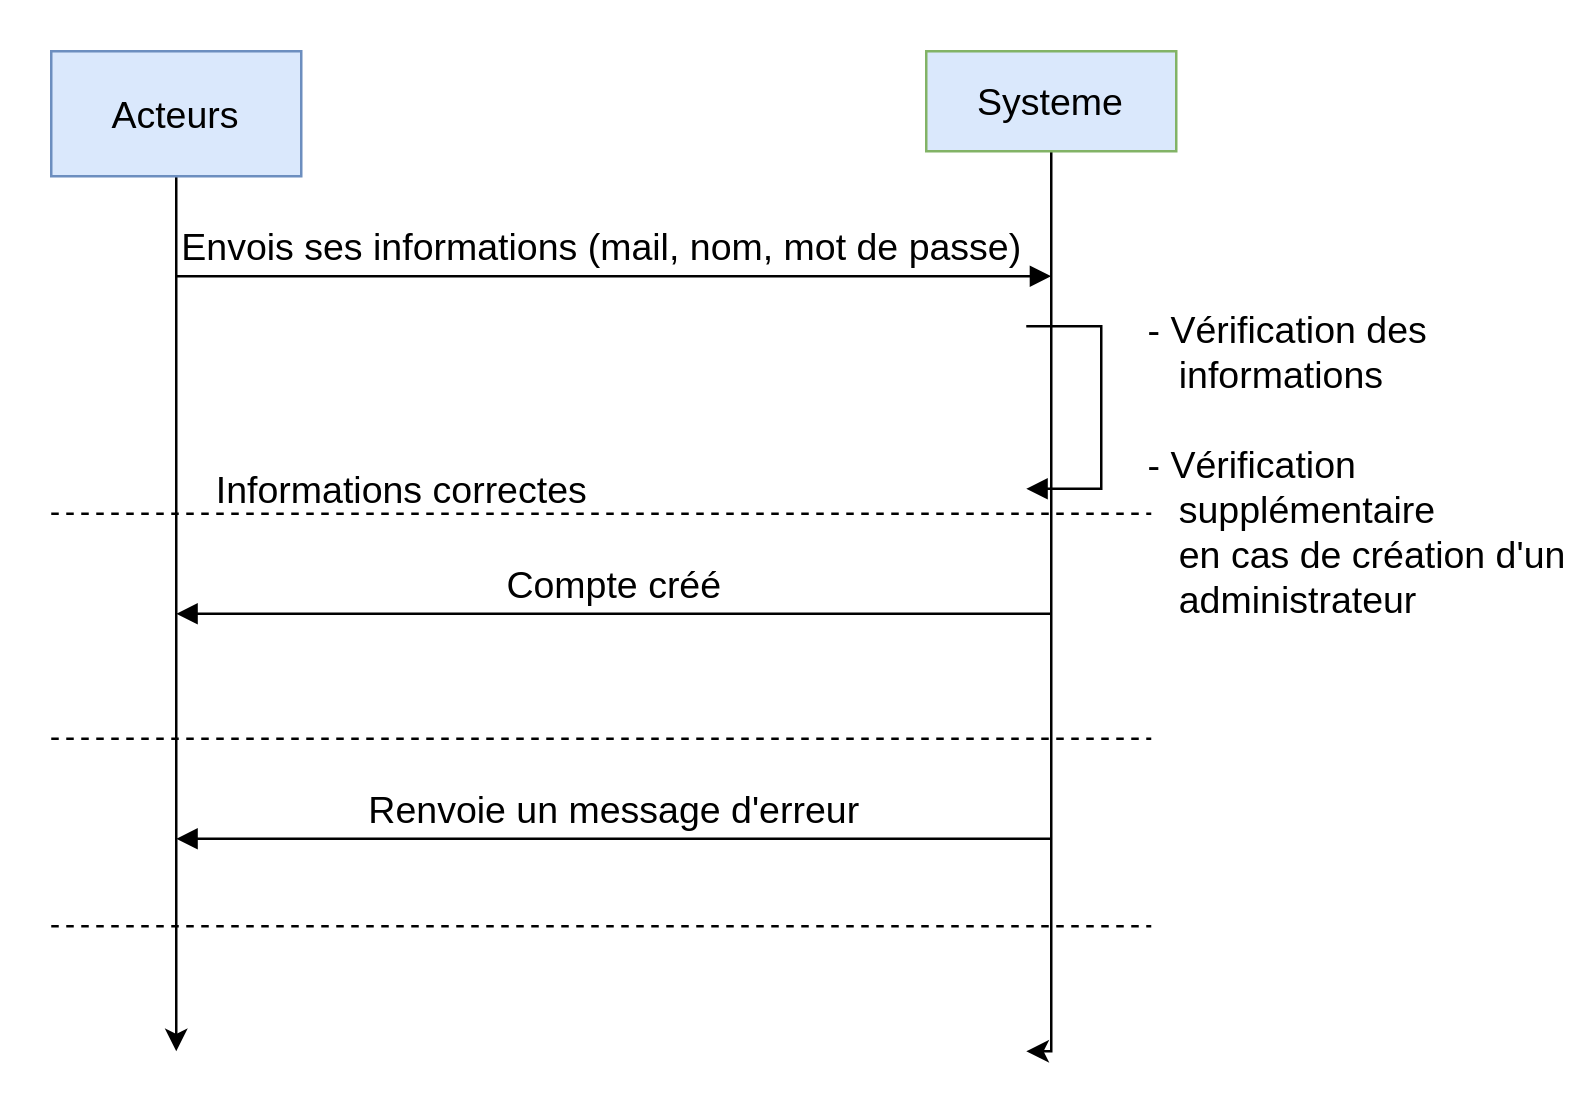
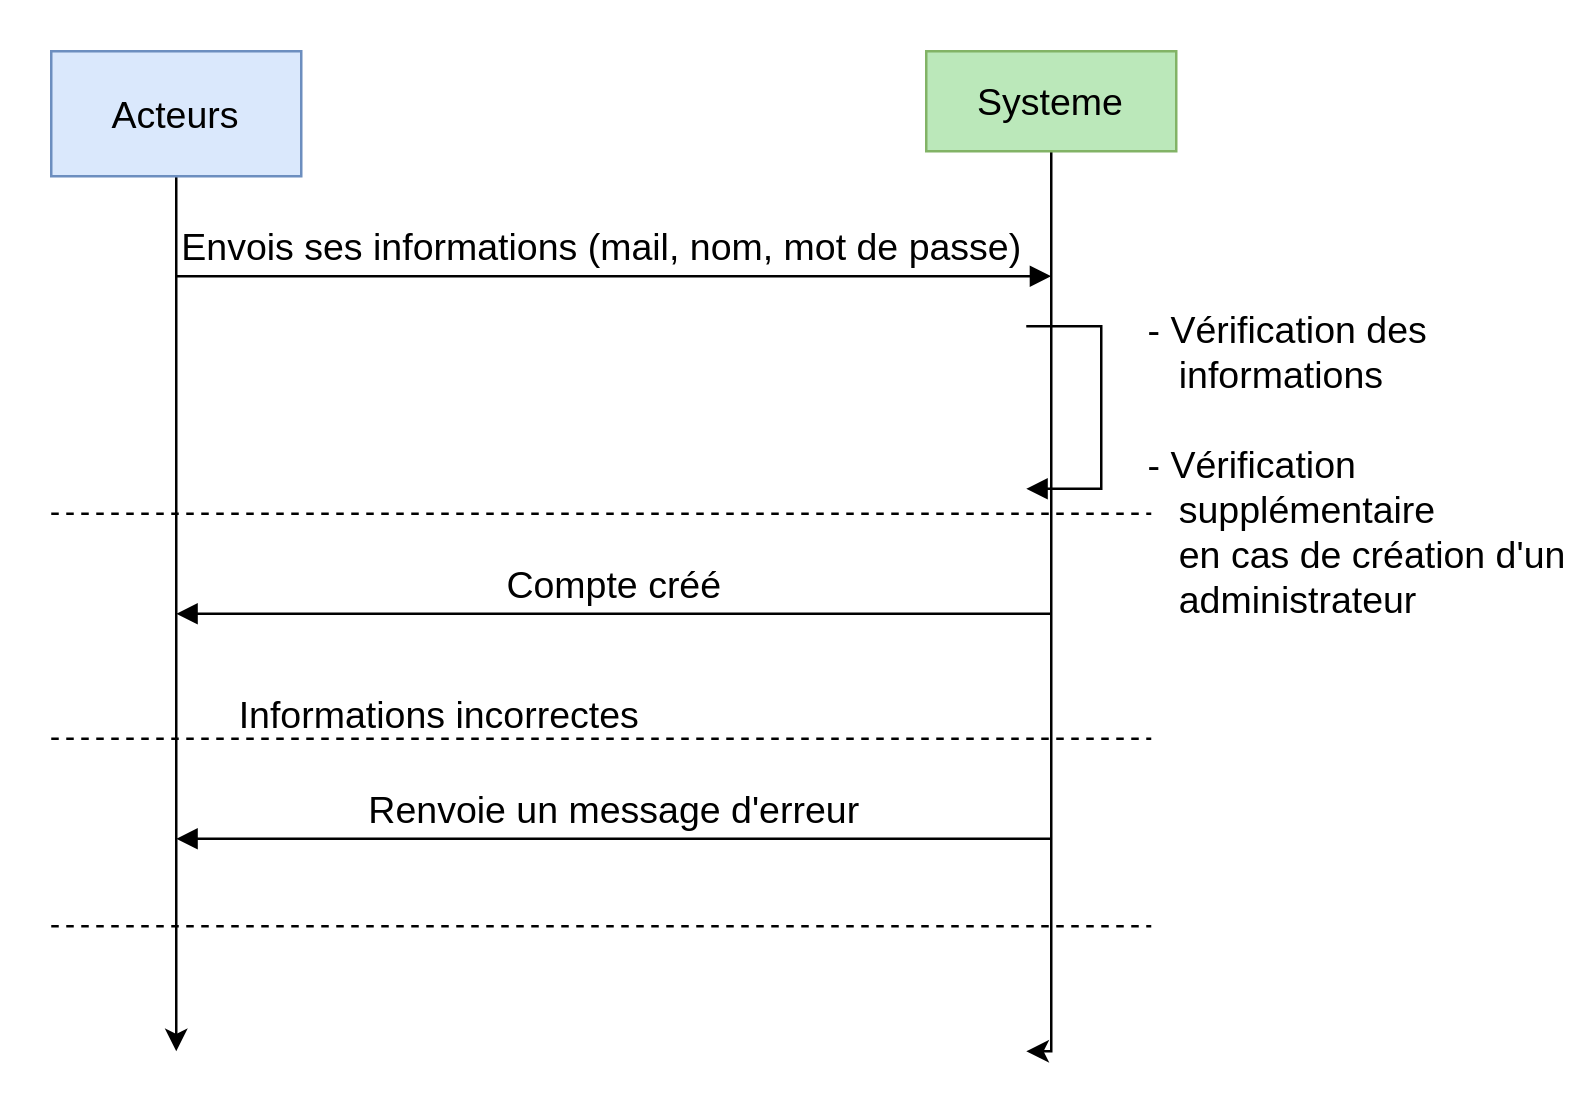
(1051, 101) -> (1051, 101)
(401, 489) -> none
none -> (439, 714)
